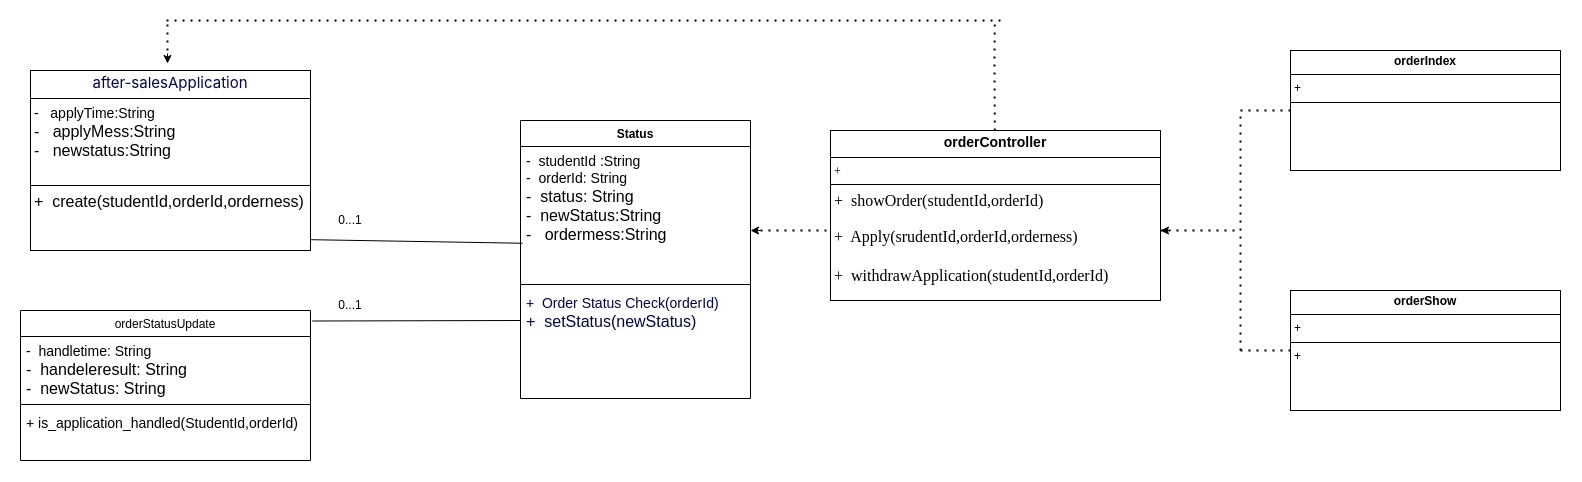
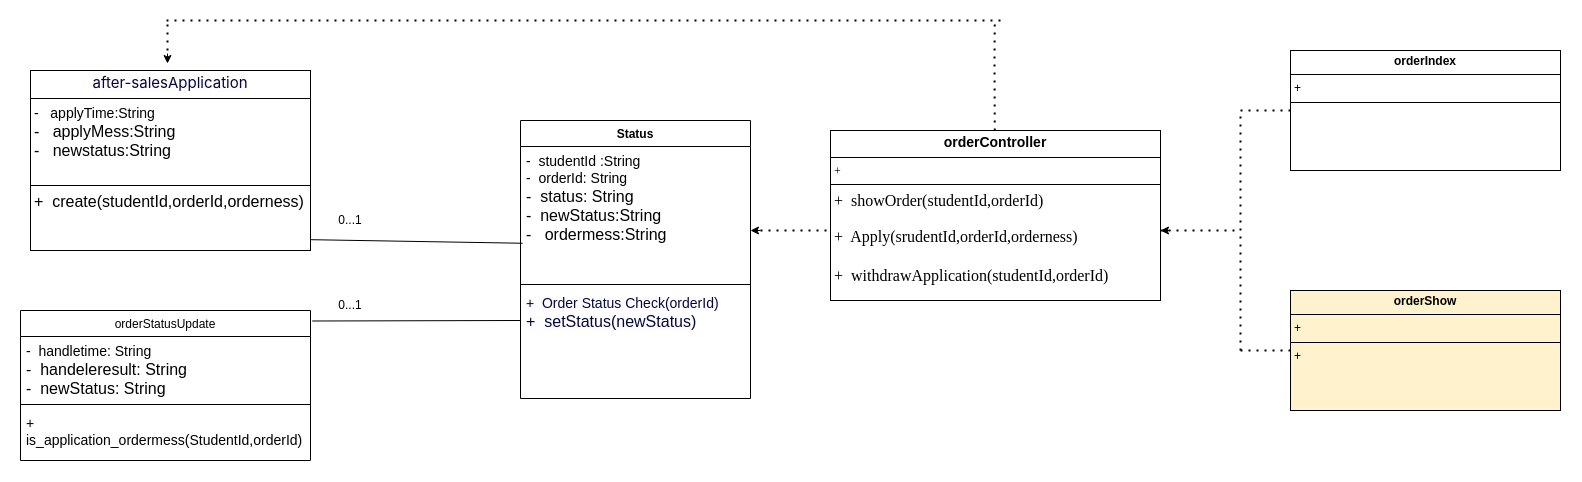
(1426, 351) -> (1426, 351)
(160, 423) -> (167, 430)
